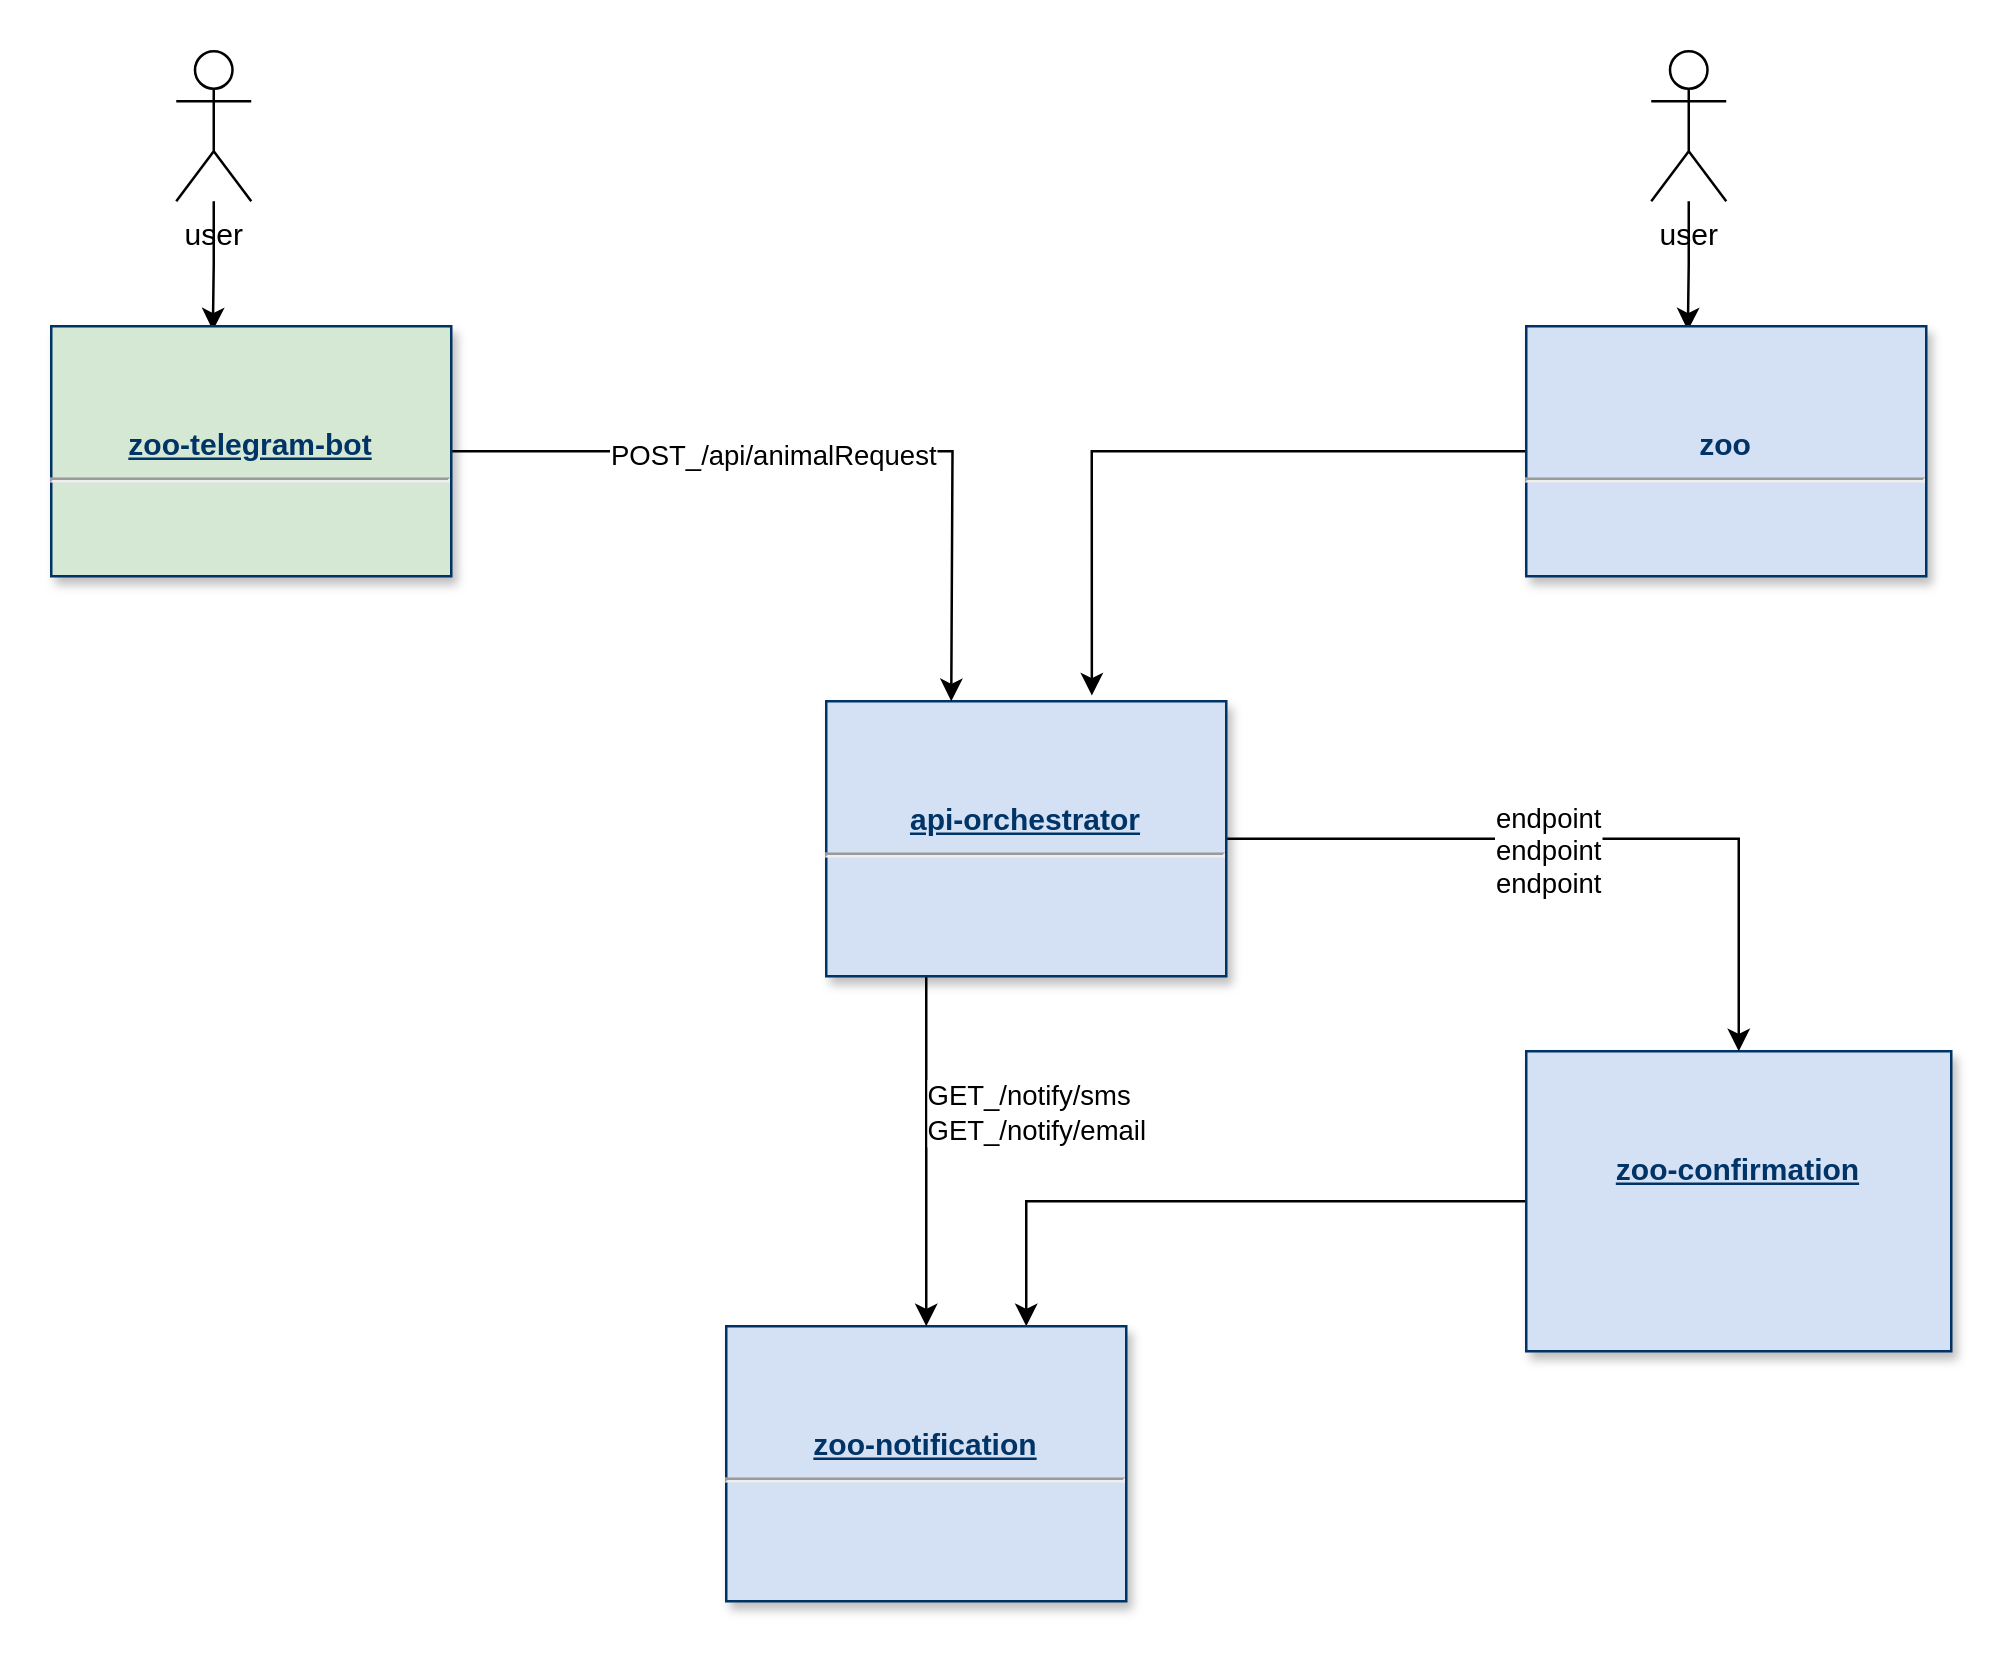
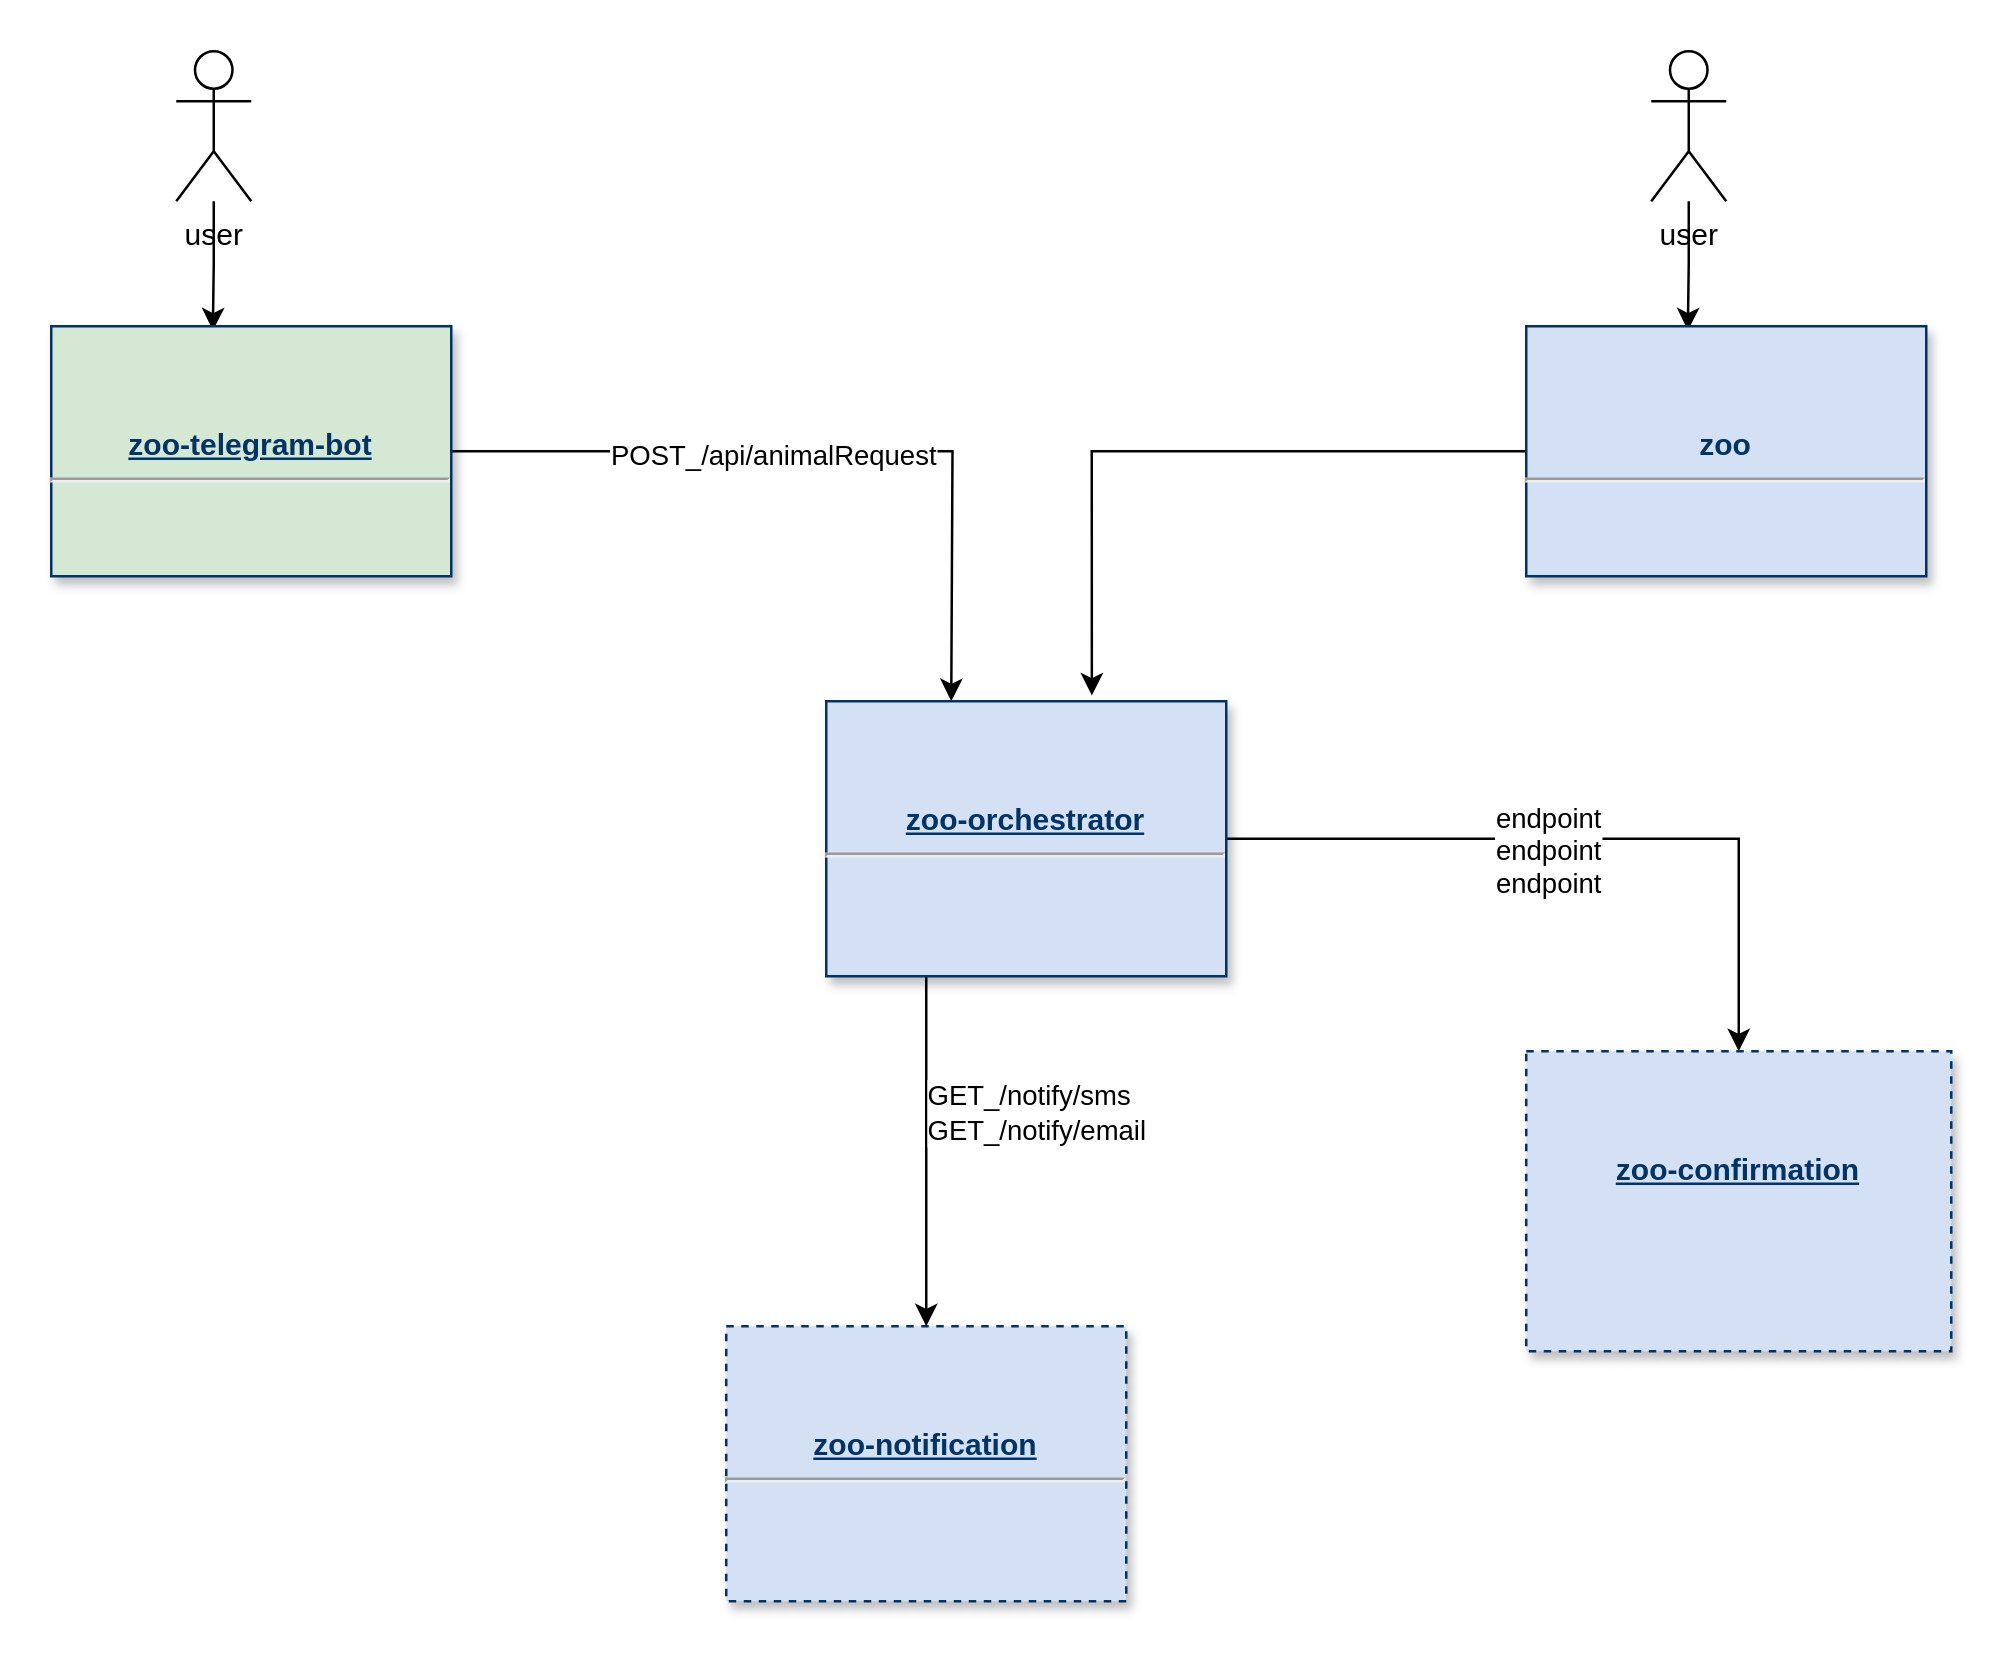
(957, 719) -> (961, 719)
(1222, 1201) -> none
(1739, 1201) -> (1739, 1201)
(926, 1464) -> (926, 1464)
